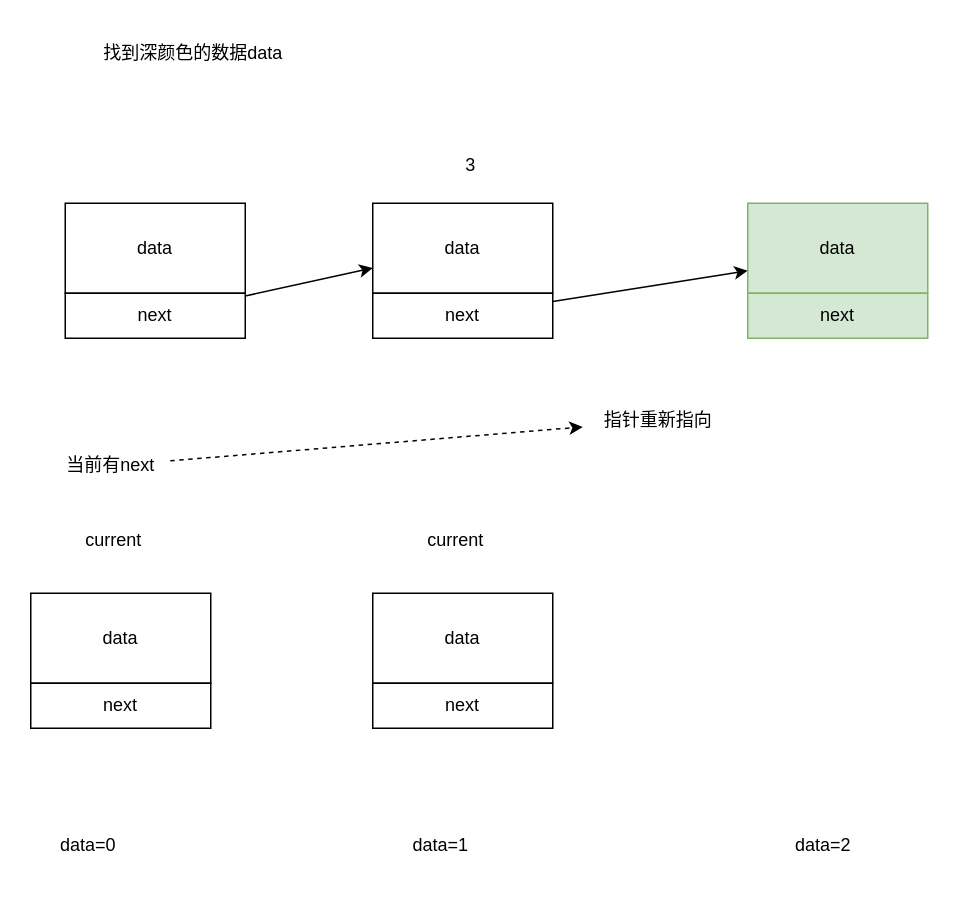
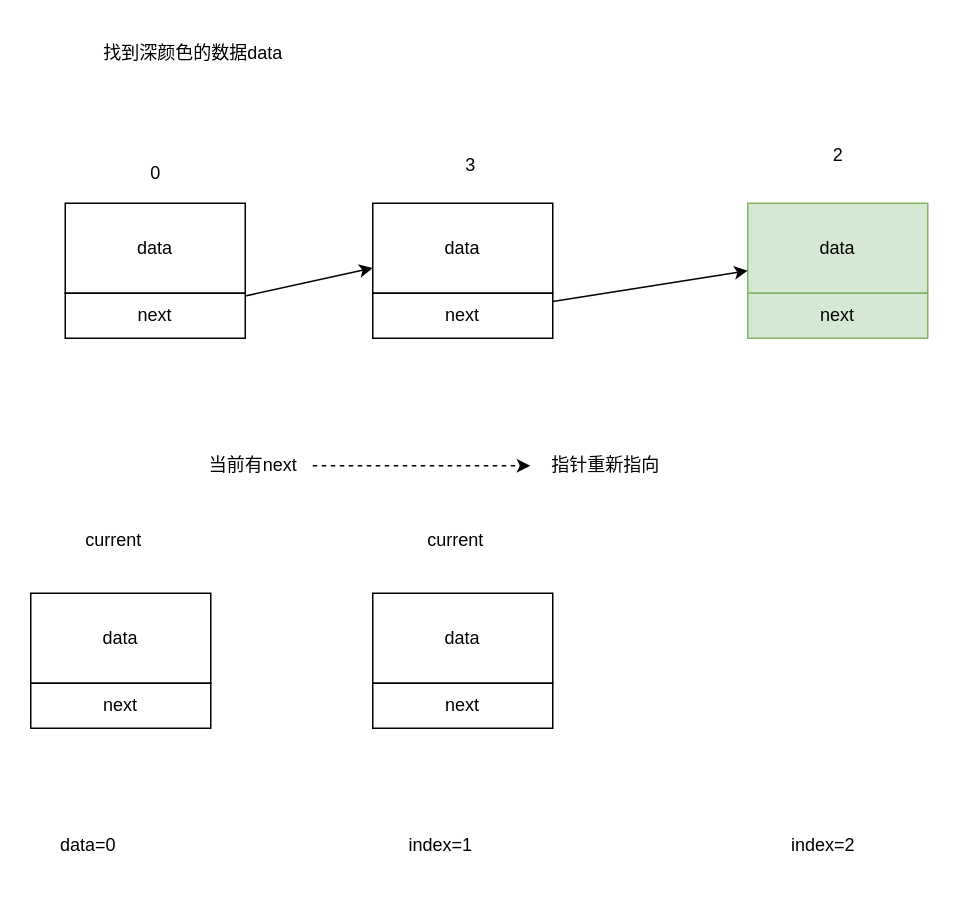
none -> (838, 155)
none -> (155, 173)
(658, 421) -> (605, 466)
(110, 466) -> (253, 466)
(441, 845) -> (441, 845)
(824, 845) -> (824, 845)
